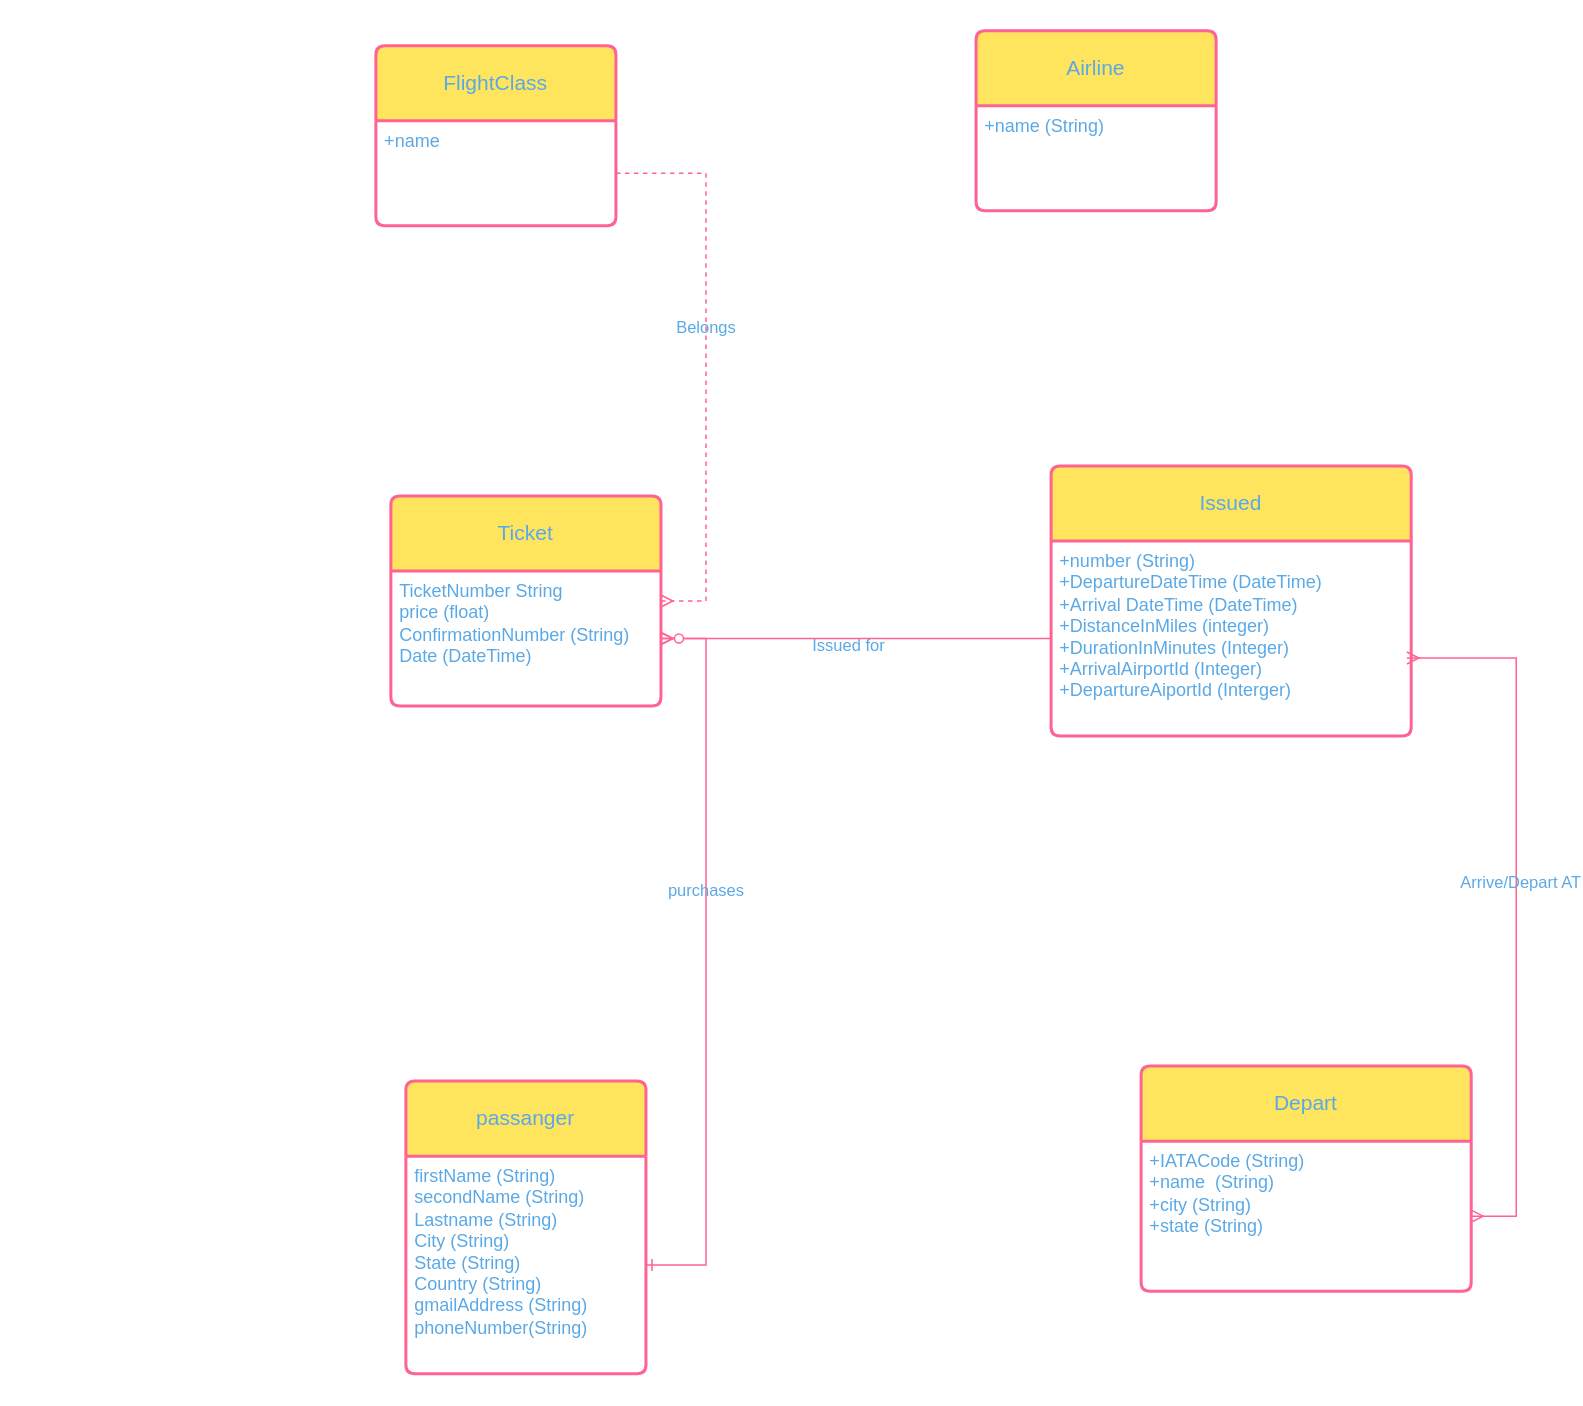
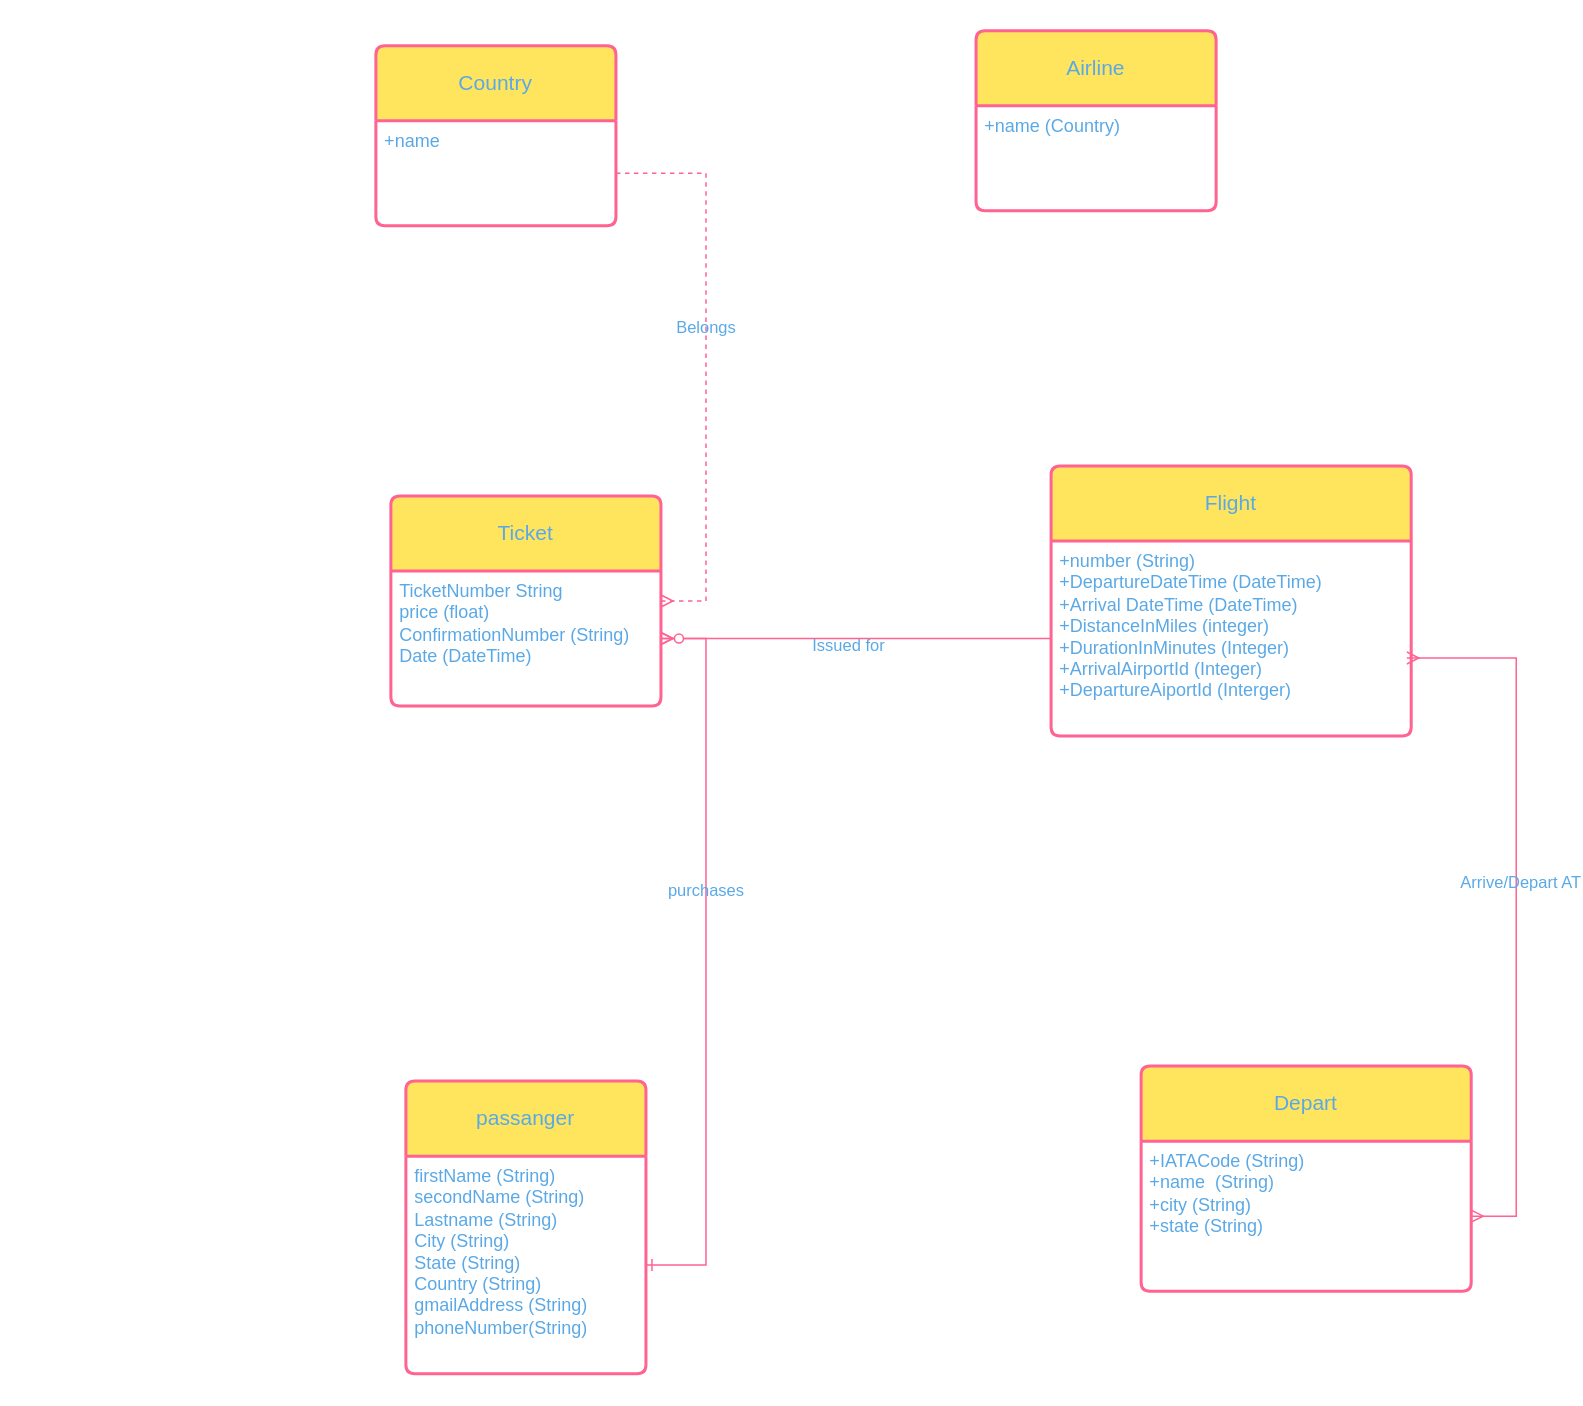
(496, 83) -> (496, 83)
(1051, 127) -> (1058, 127)
(1231, 503) -> (1231, 503)
